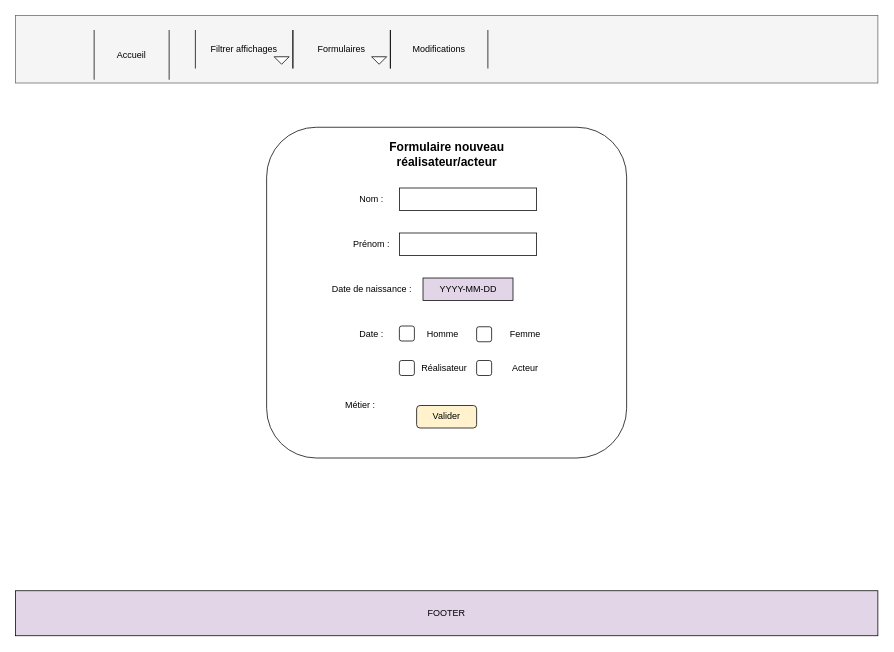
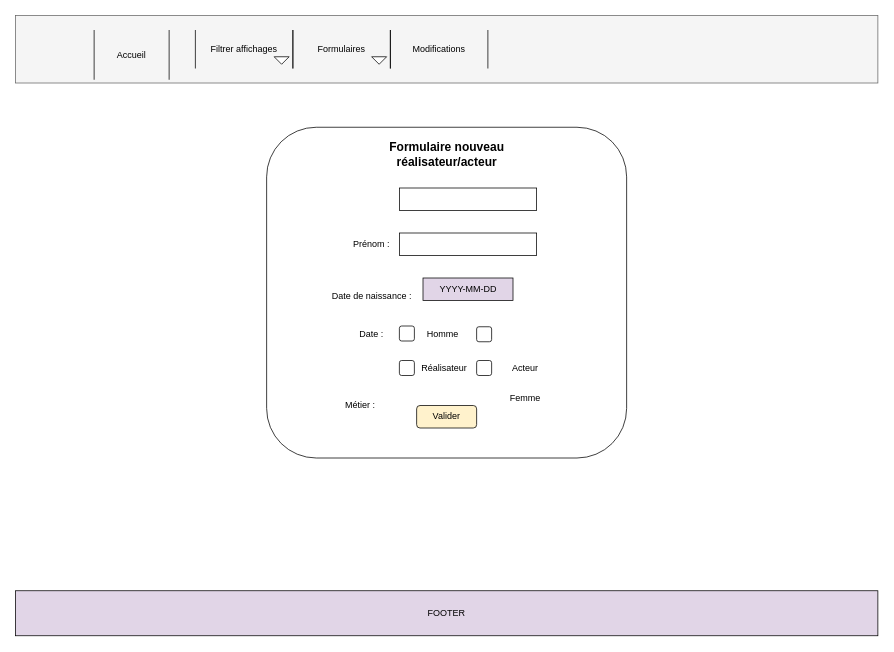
(372, 199) -> none
(372, 289) -> (372, 297)
(525, 334) -> (525, 398)
